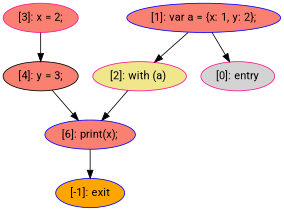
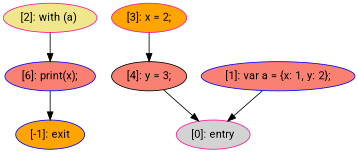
(41, 18) -> (149, 18)
(174, 45) -> none
(63, 102) -> (178, 103)
